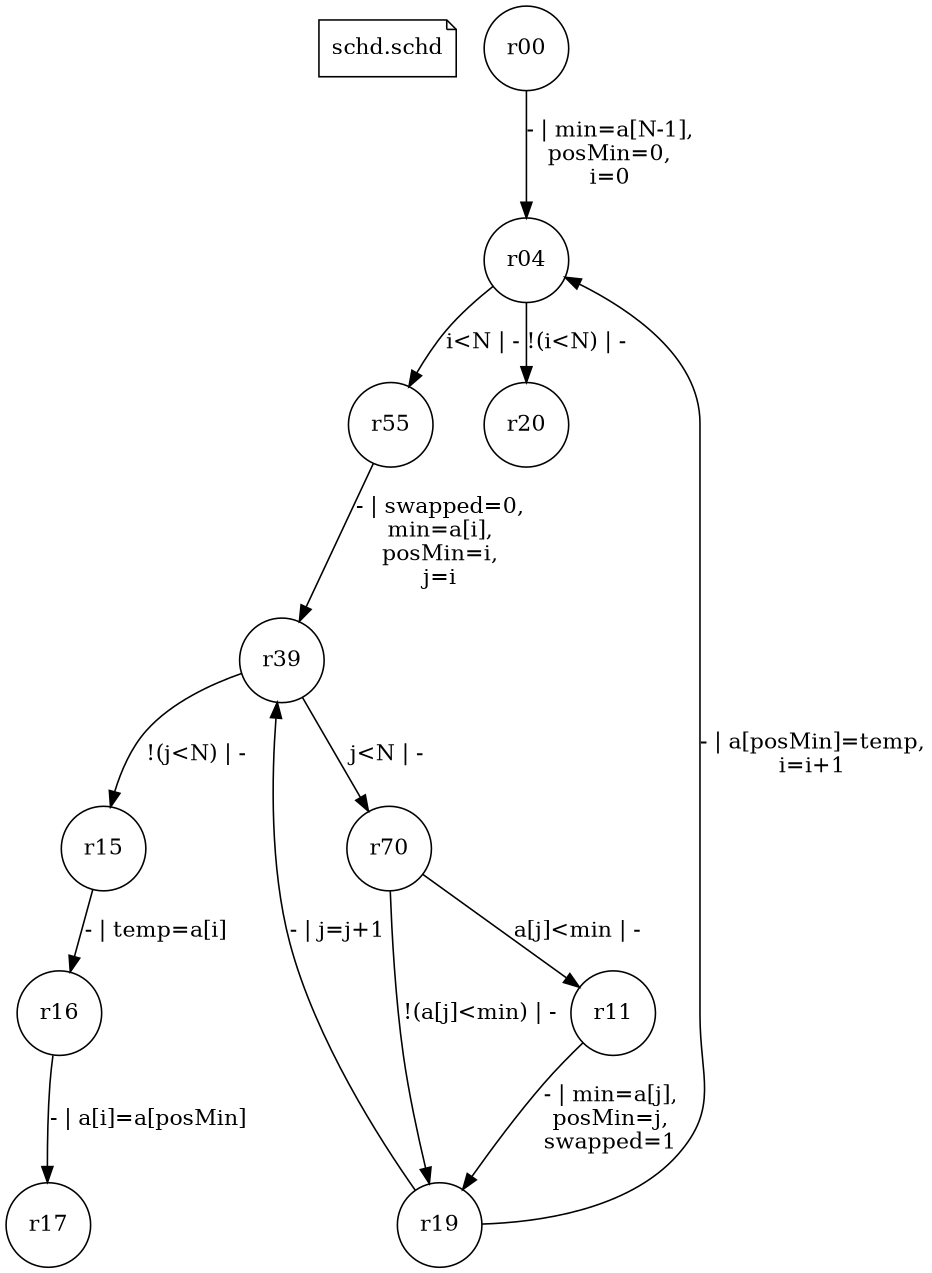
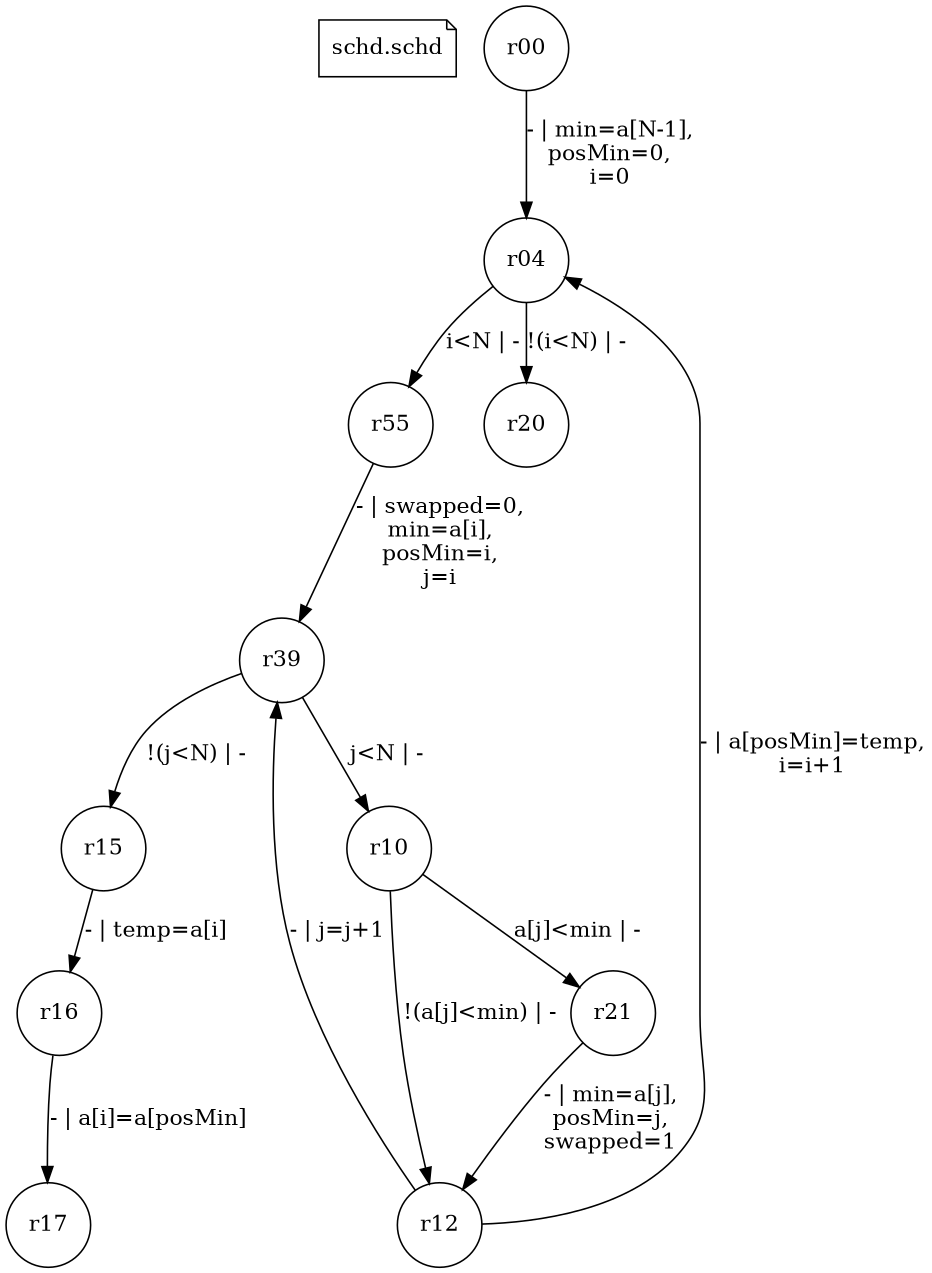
(389, 849) -> (389, 849)
(613, 1013) -> (613, 1013)
(440, 1225) -> (440, 1225)
